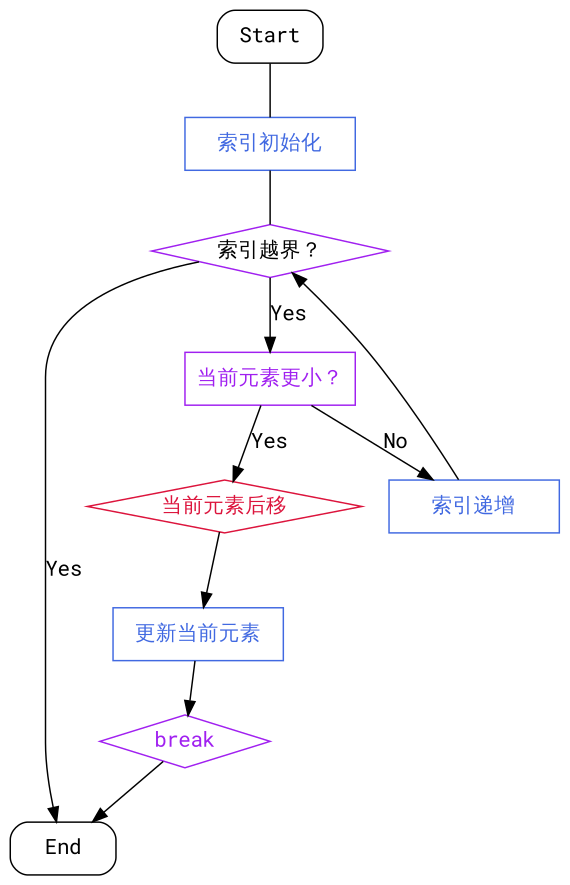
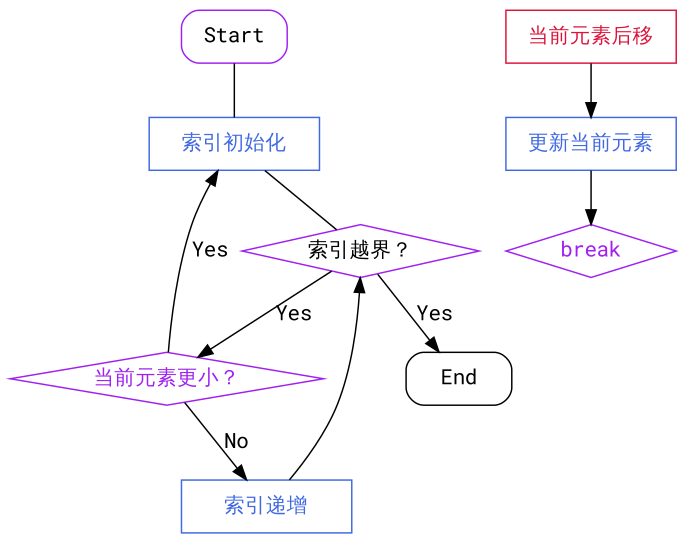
(270, 37) -> (234, 37)
(270, 379) -> (167, 379)
(250, 436) -> (181, 266)
(225, 506) -> (591, 37)
(133, 787) -> none
